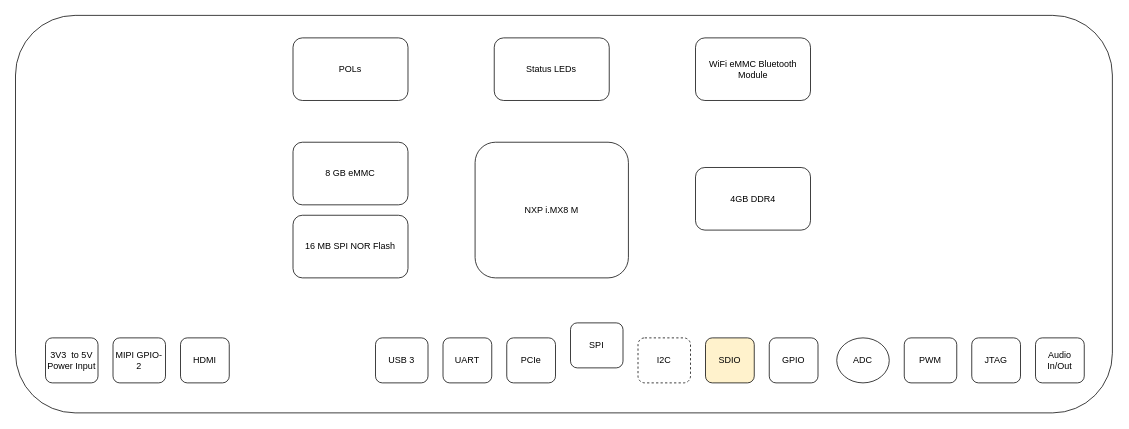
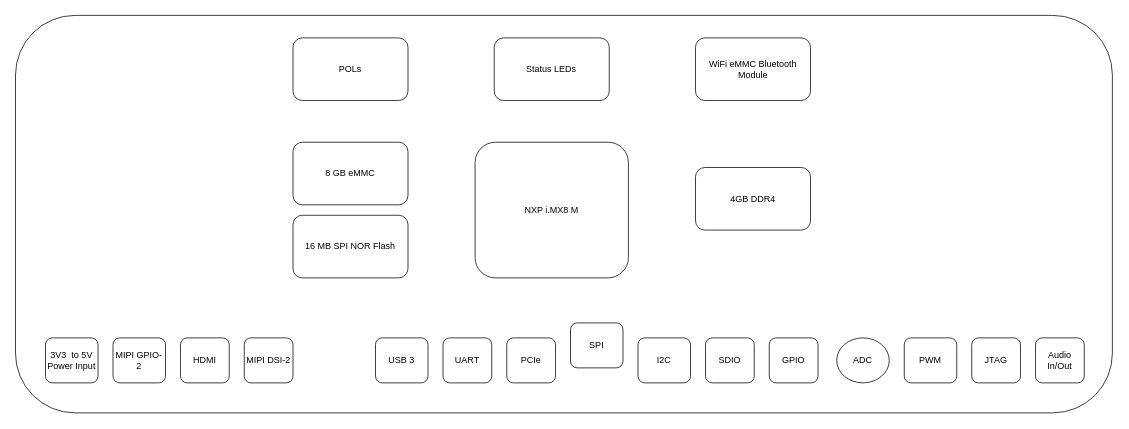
none -> (269, 360)
(664, 360) -> (664, 360)
(730, 360) -> (730, 360)
